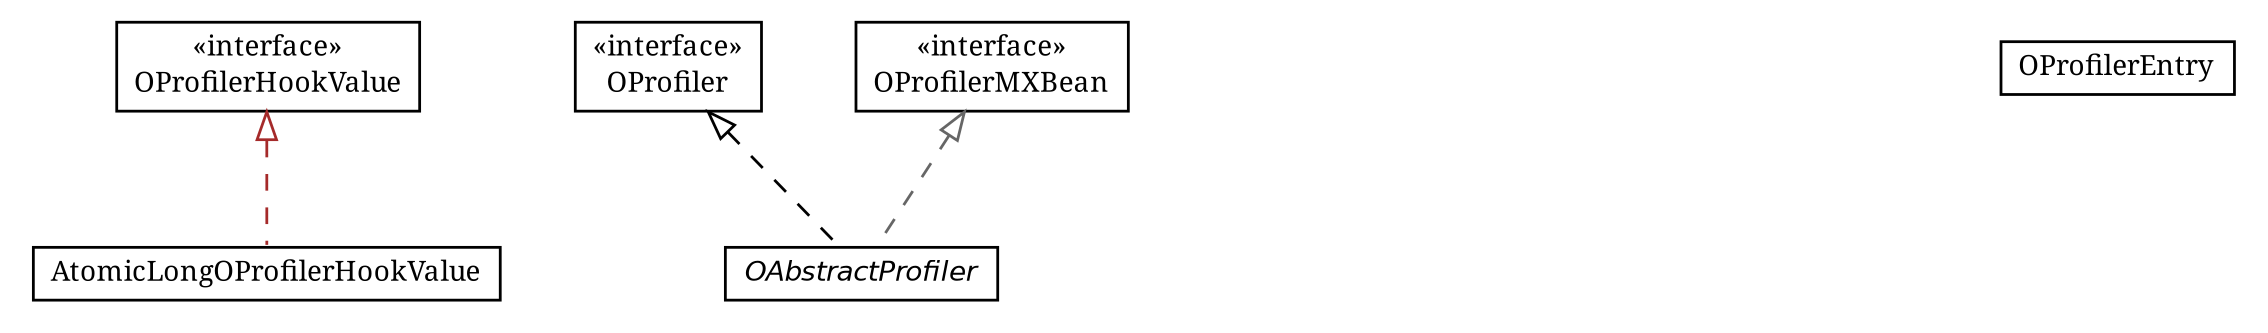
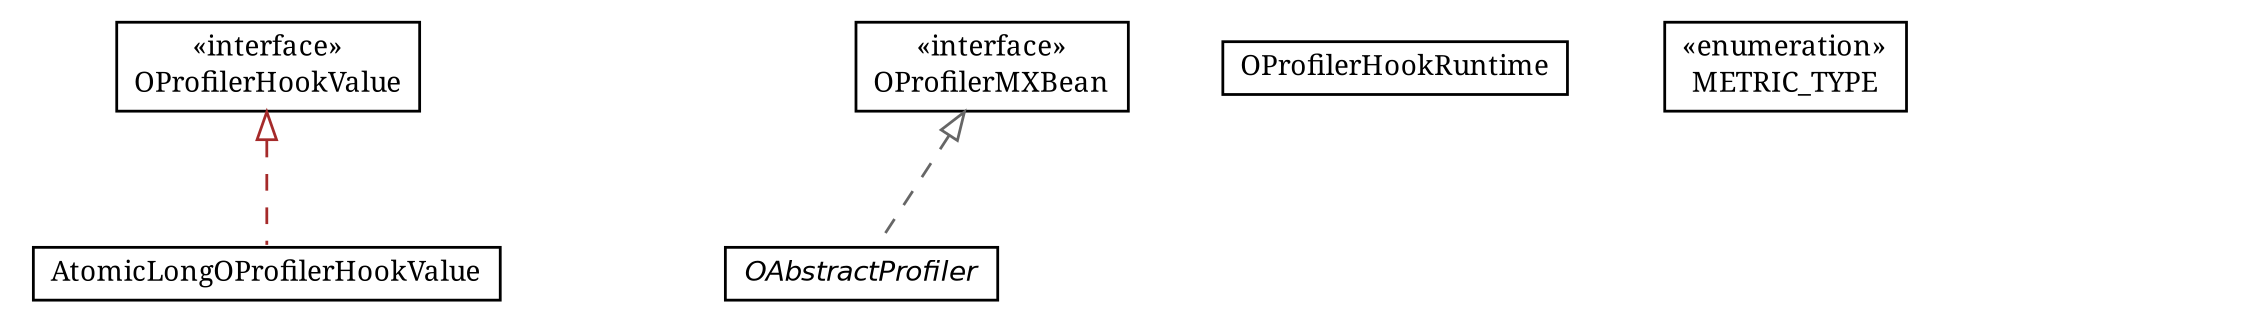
(667, 67) -> none
none -> (1395, 67)
none -> (1784, 67)
(2118, 67) -> none
